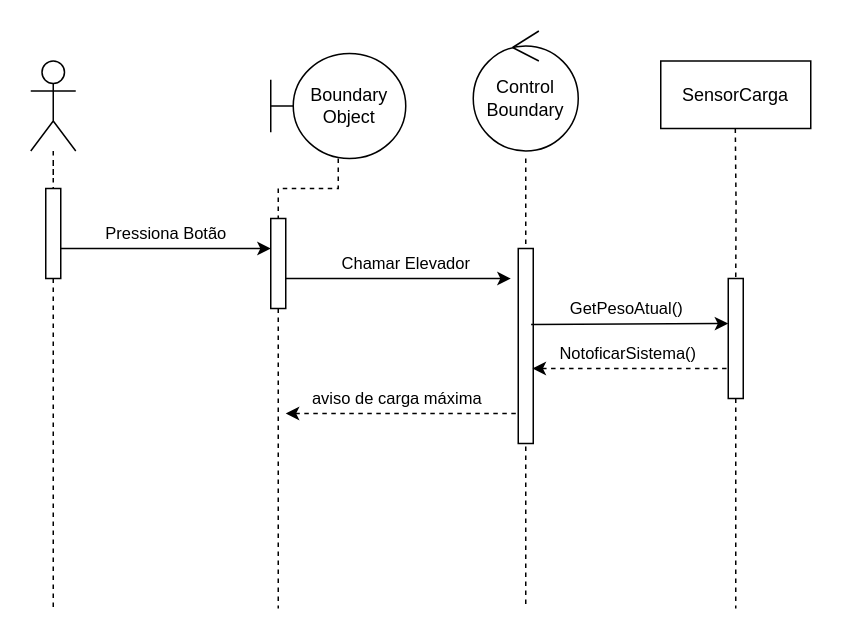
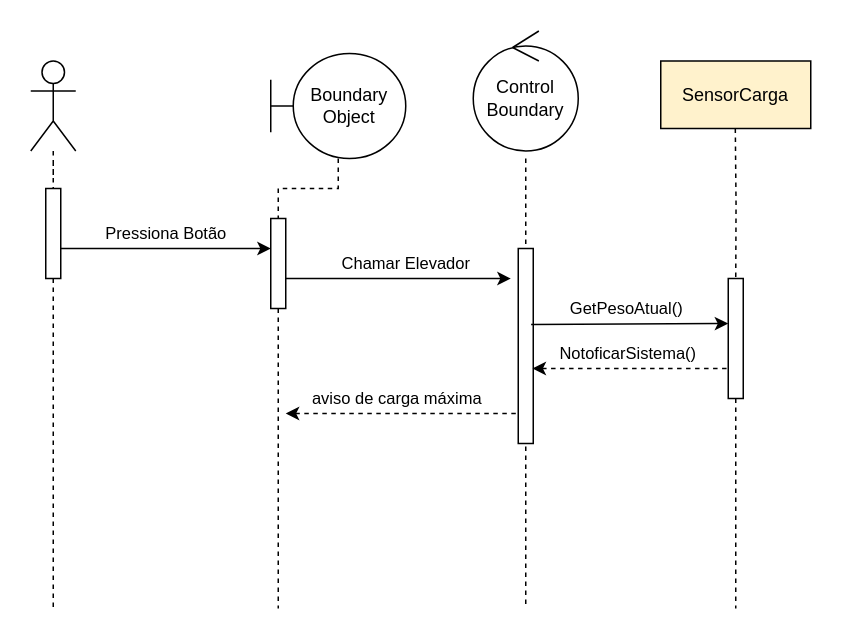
(736, 95) -> (736, 95)
